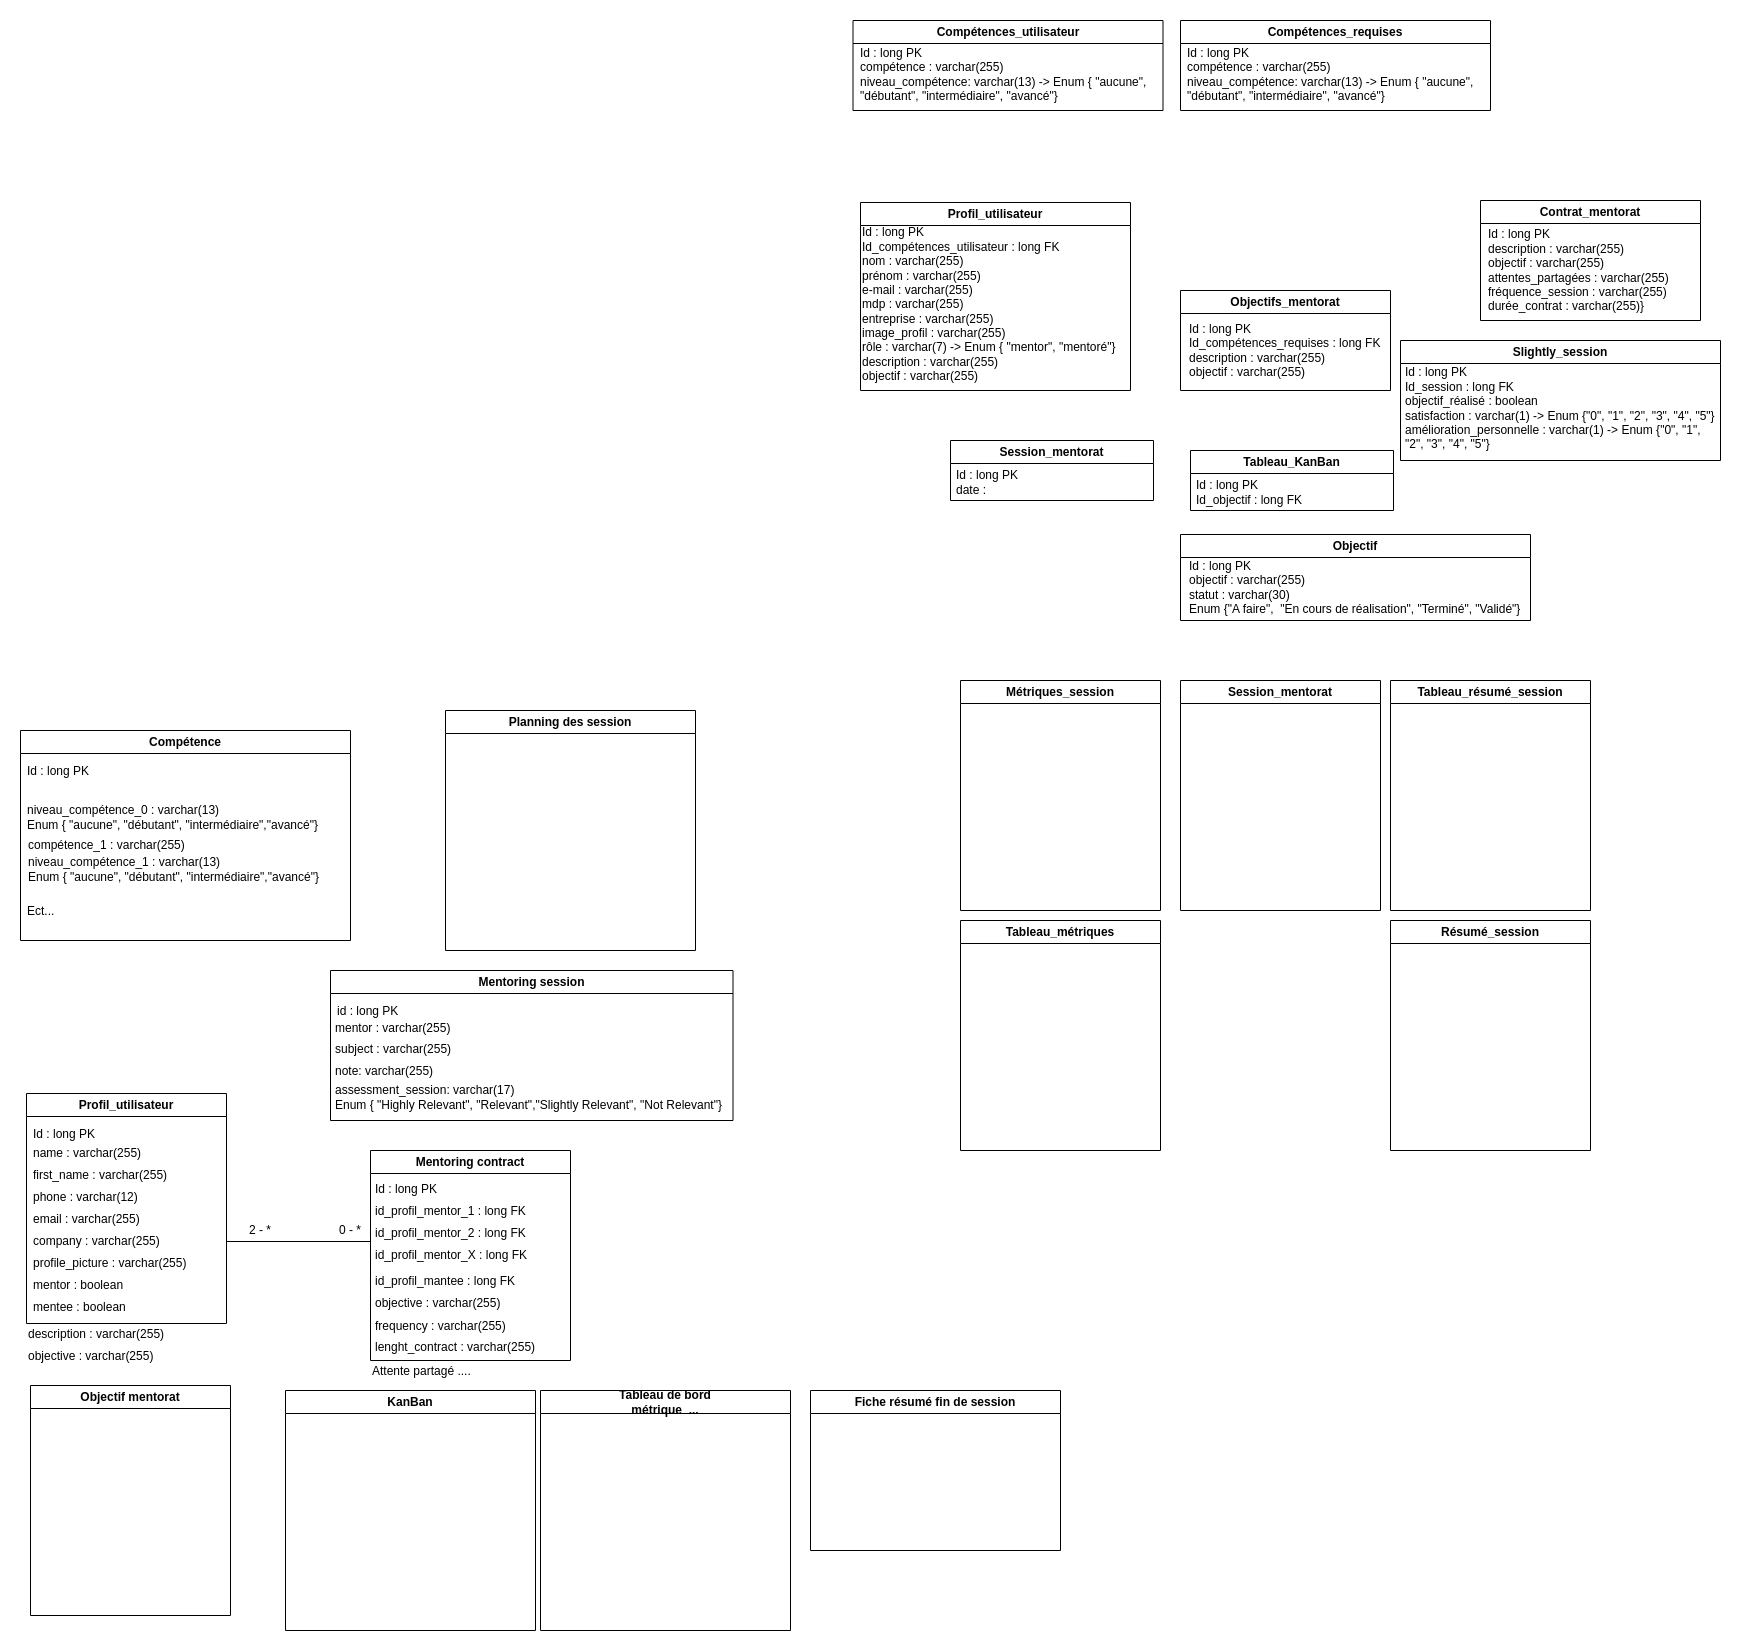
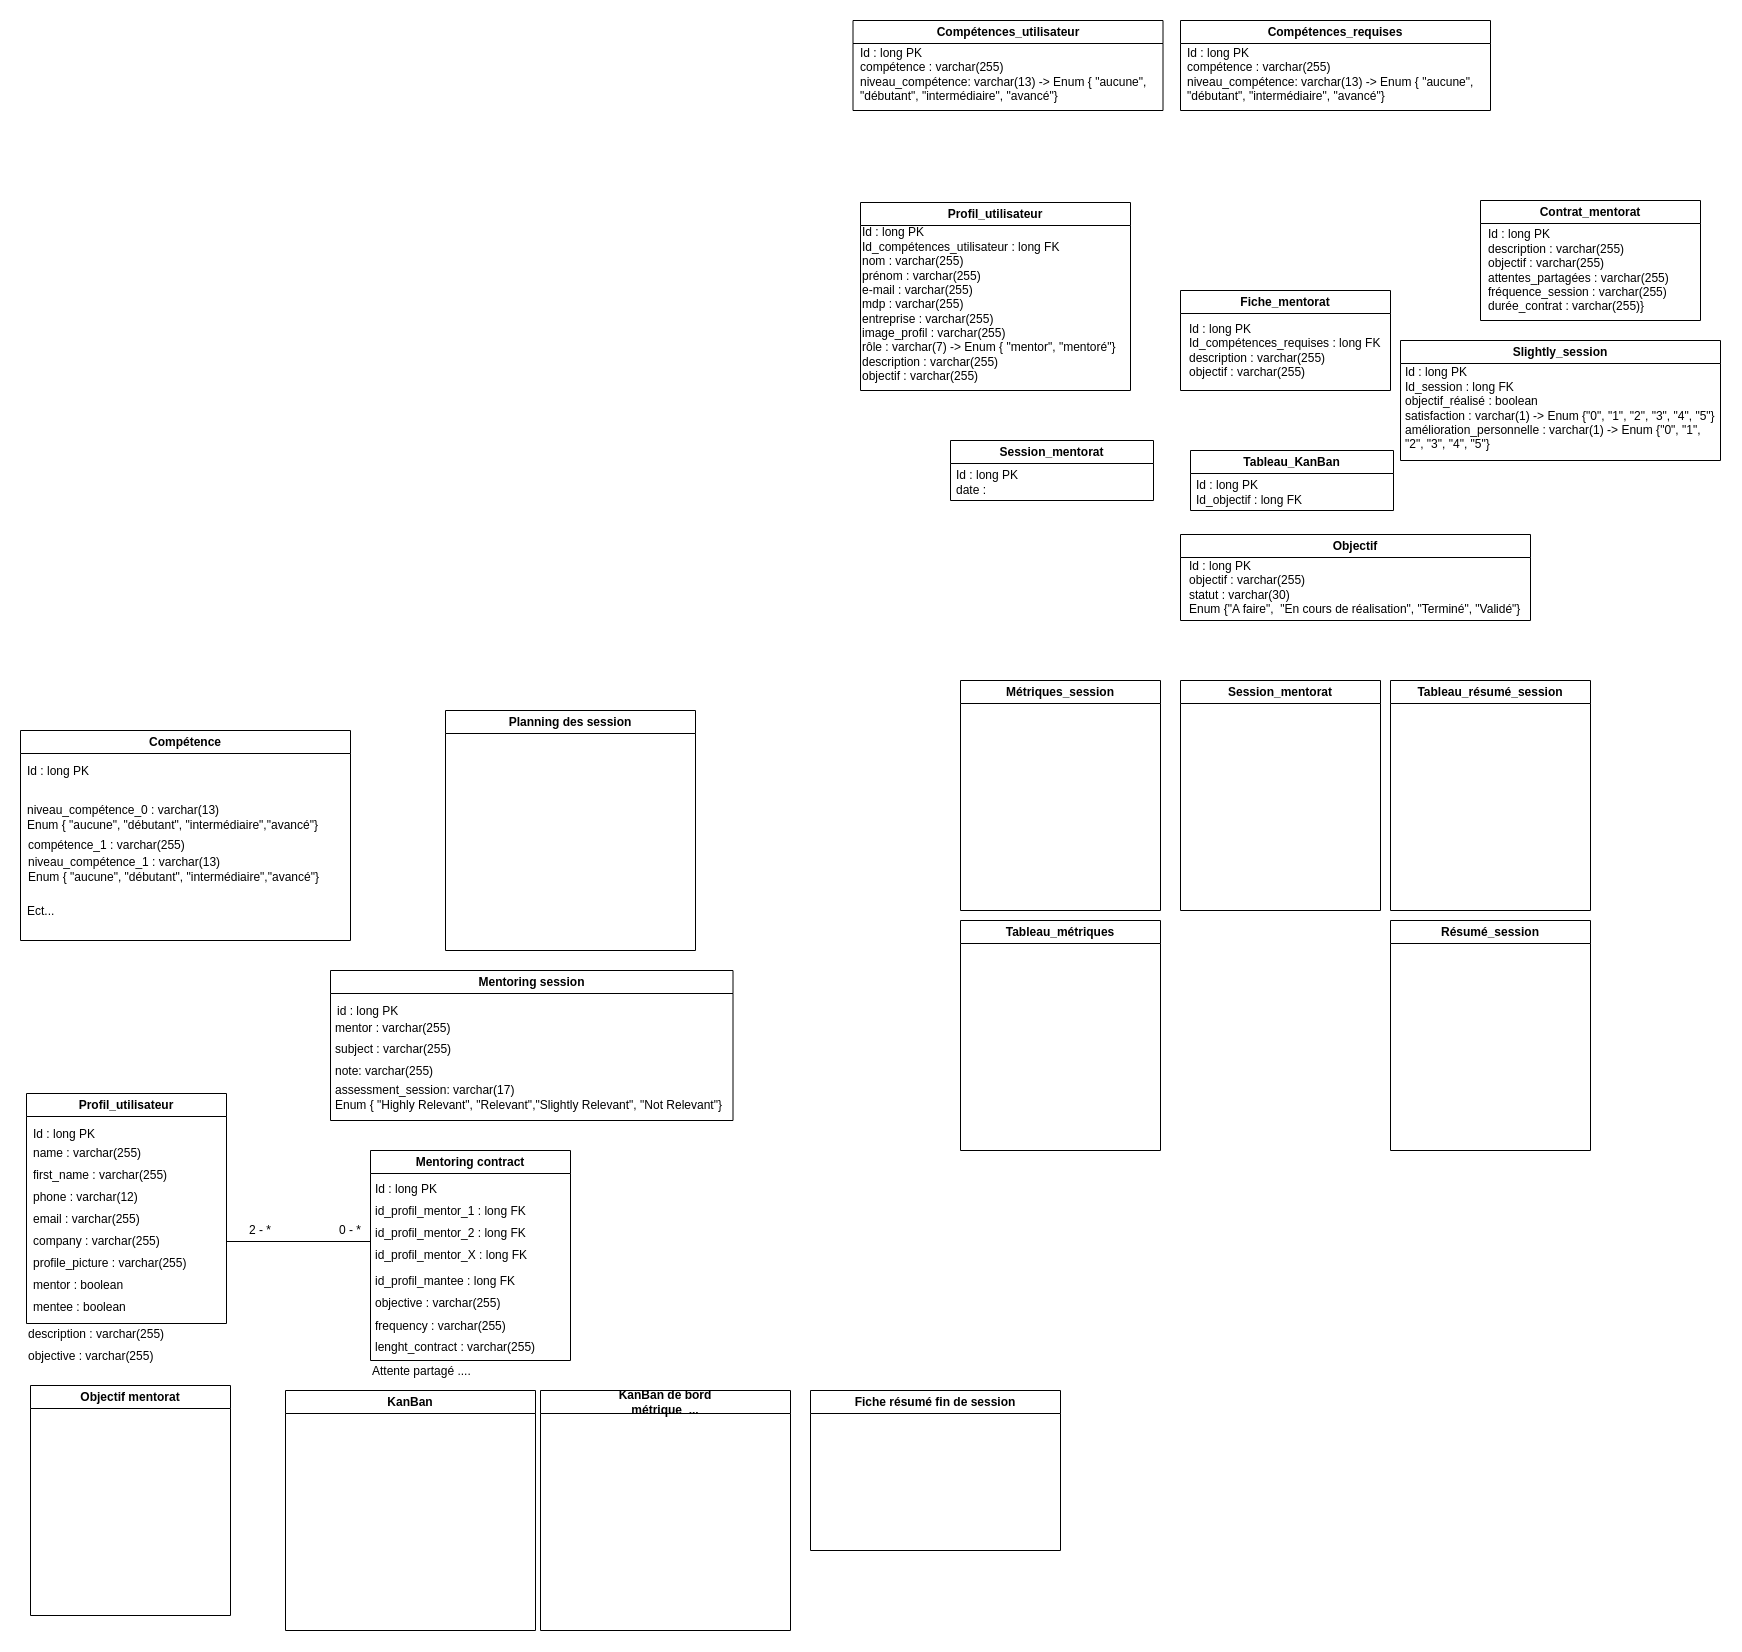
(1286, 303) -> (1286, 303)
(666, 1403) -> (666, 1403)
